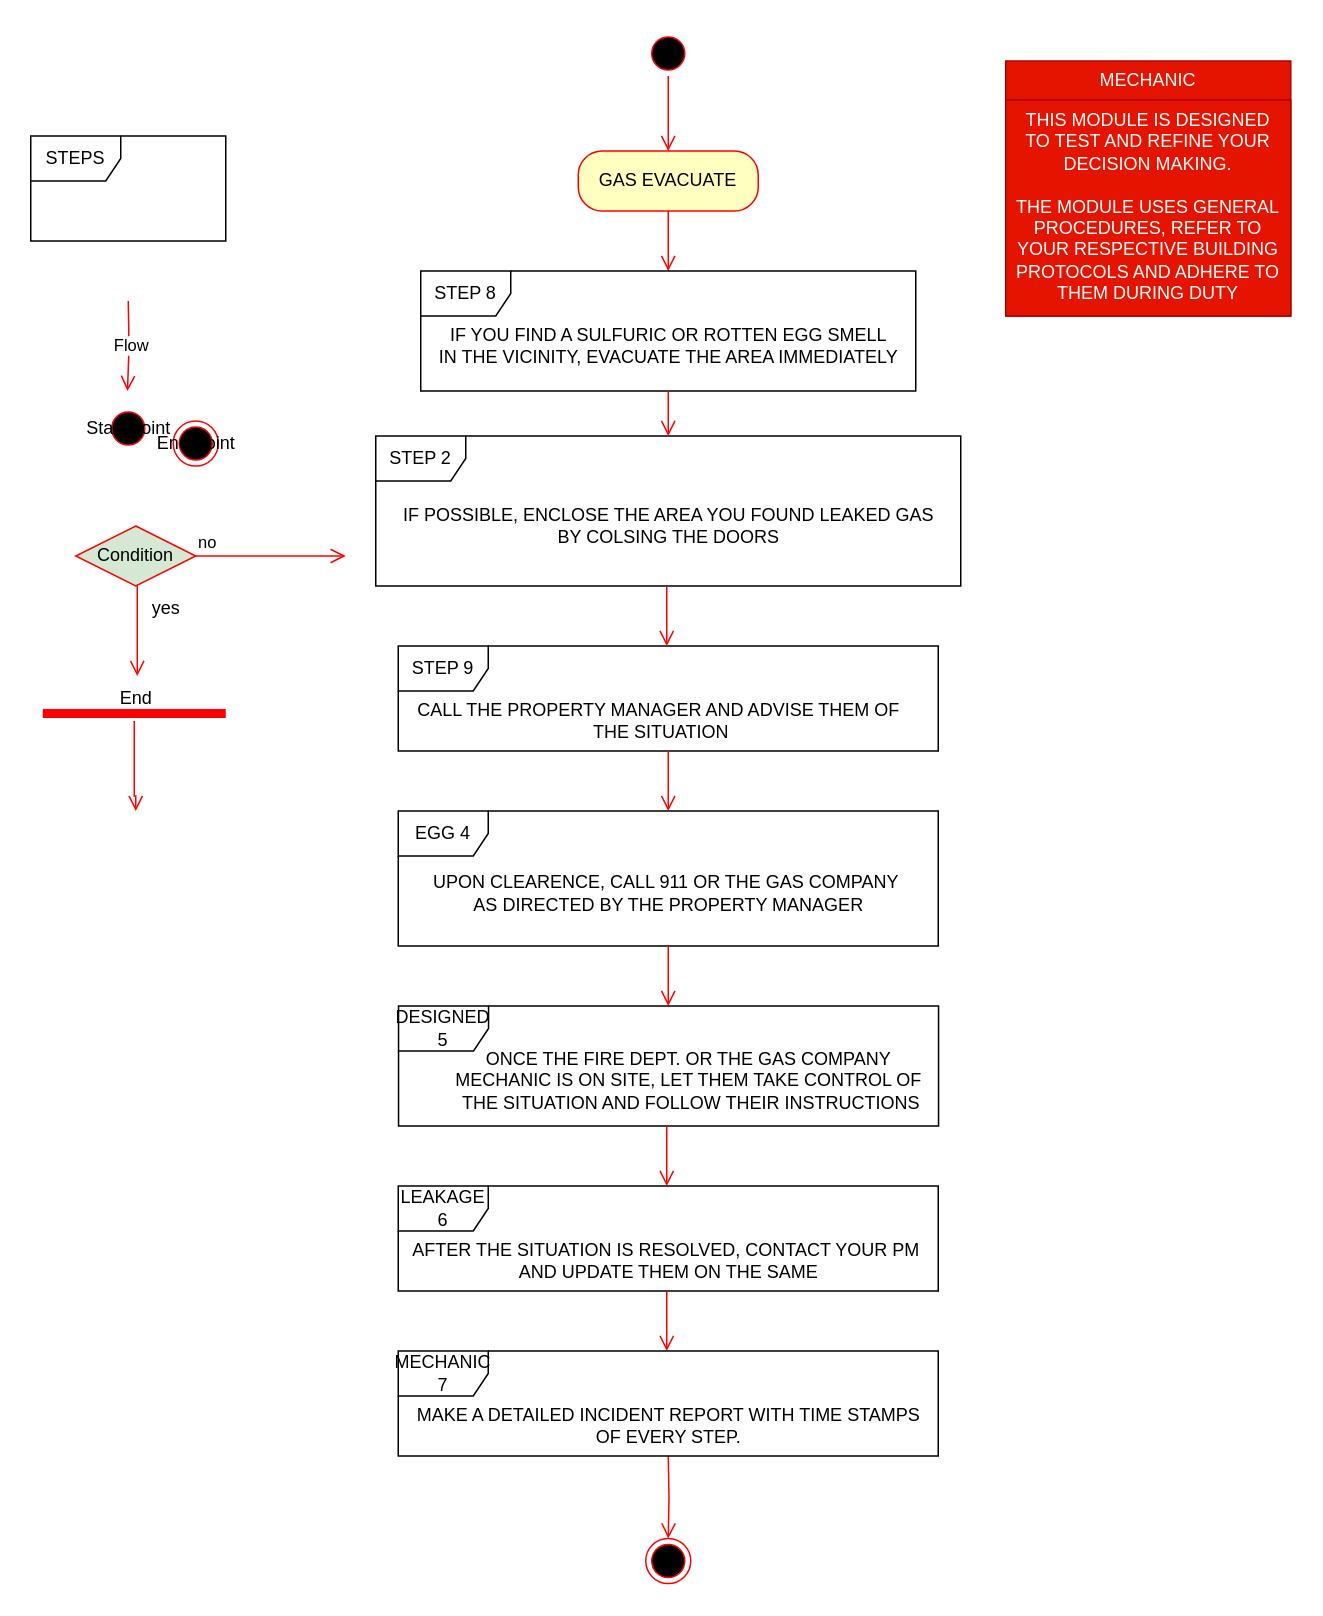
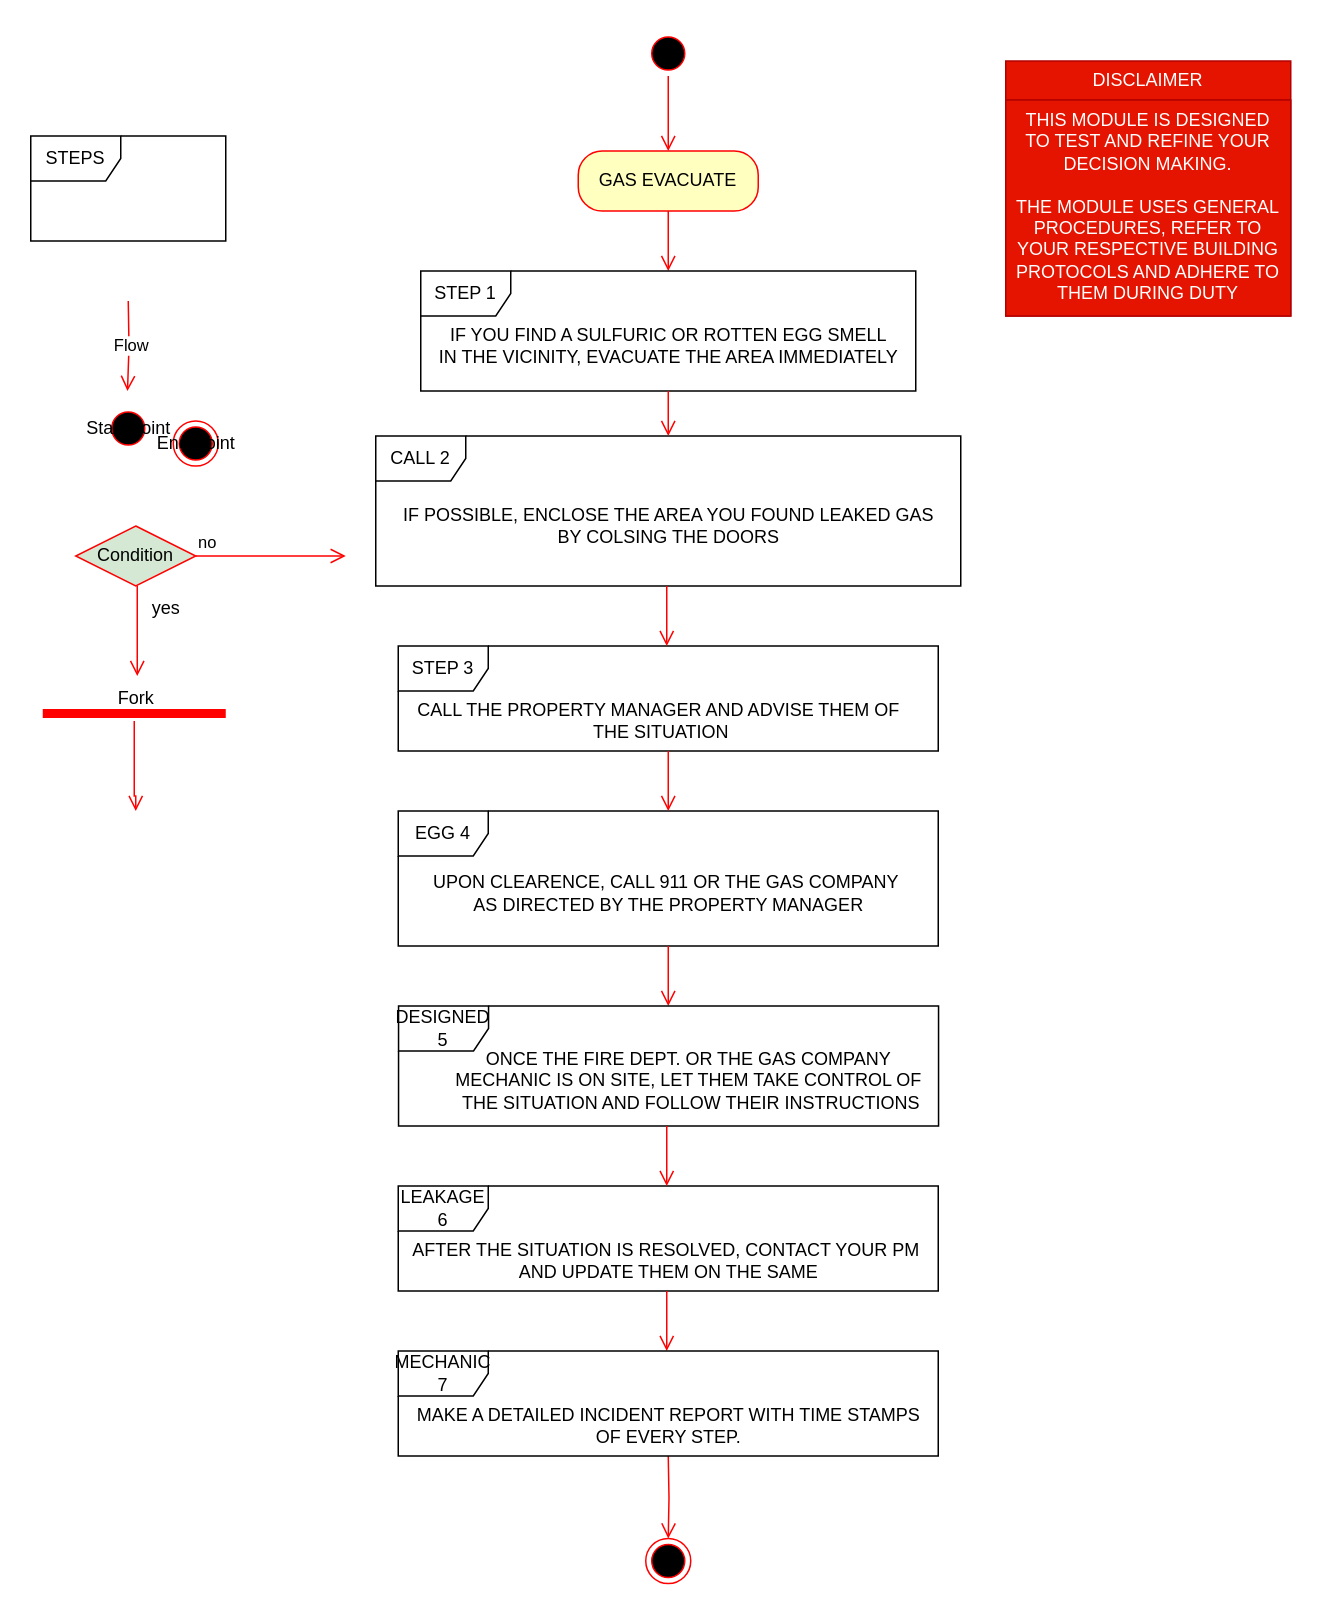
(1148, 80) -> (1148, 80)
(466, 293) -> (466, 293)
(421, 458) -> (421, 458)
(443, 668) -> (443, 668)
(137, 698) -> (137, 698)
